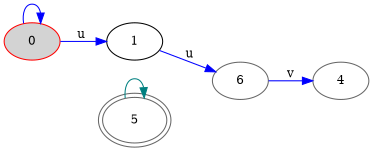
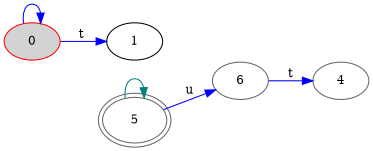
(81, 35) -> (81, 35)
(183, 59) -> (185, 102)
(291, 74) -> (291, 74)
